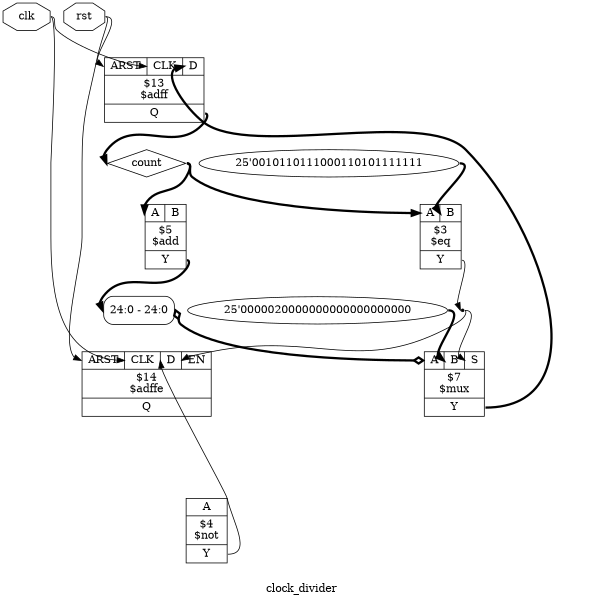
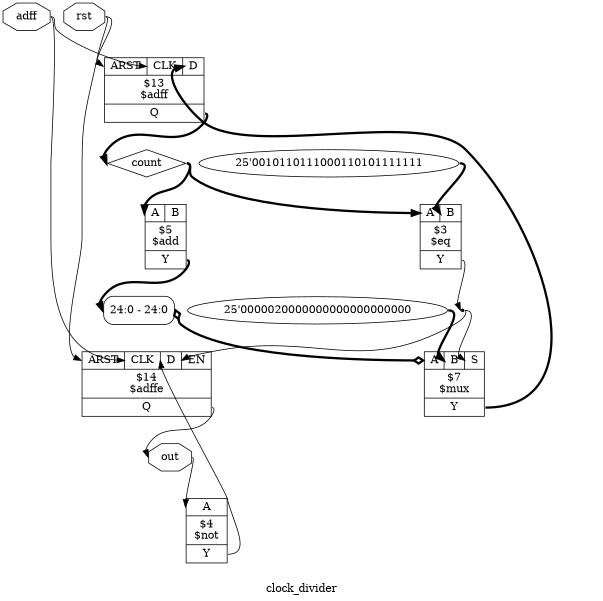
(27, 17) -> (27, 17)
none -> (170, 457)
